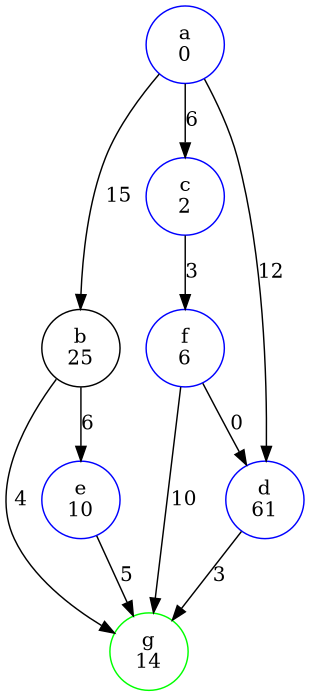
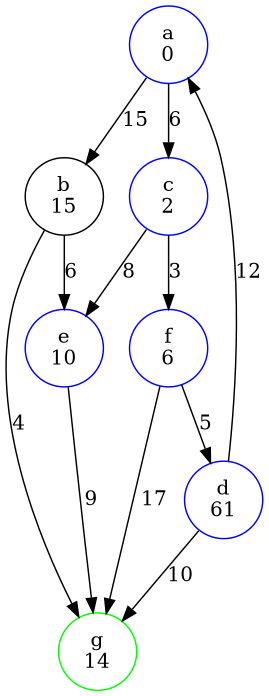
(256, 258) -> (235, 273)
none -> (120, 267)
(81, 348) -> (64, 196)
(237, 424) -> (206, 424)
(185, 500) -> (155, 500)
(127, 576) -> (92, 500)
(220, 576) -> (181, 576)
